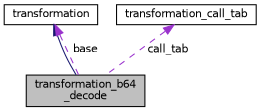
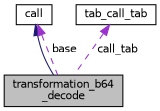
(51, 15) -> (34, 15)
(186, 15) -> (116, 15)
